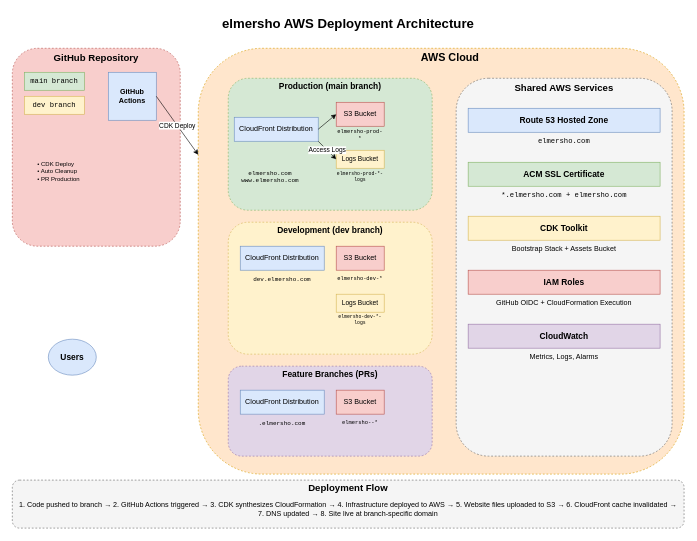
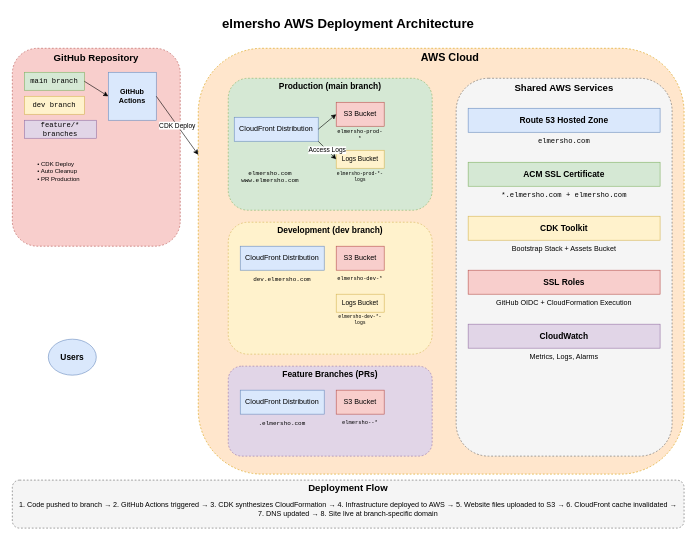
none -> (95, 88)
none -> (60, 129)
(564, 282) -> (564, 282)
